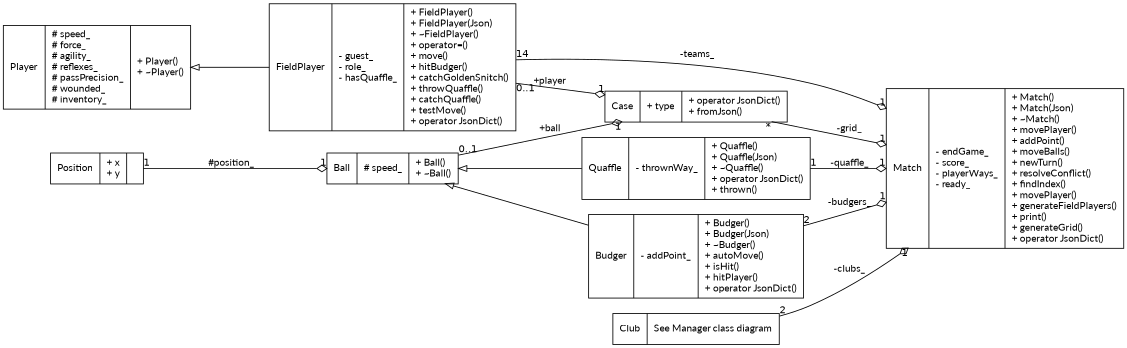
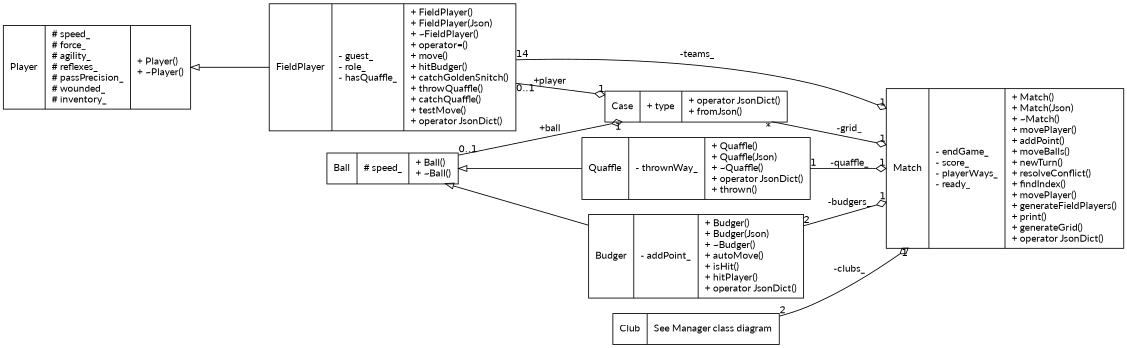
(97, 168) -> none
